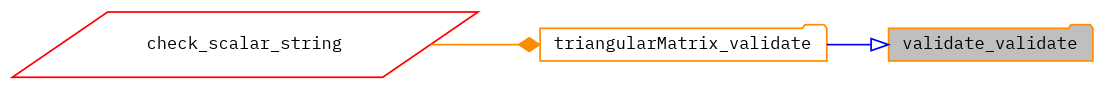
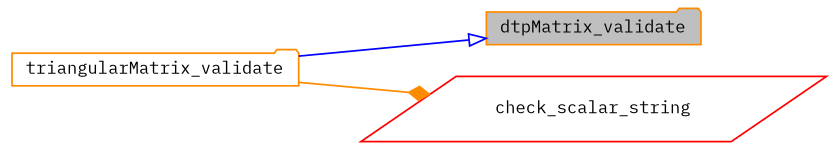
(475, 45) -> (354, 87)
(991, 45) -> (594, 28)
